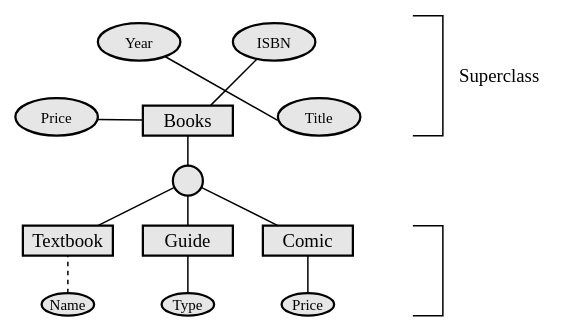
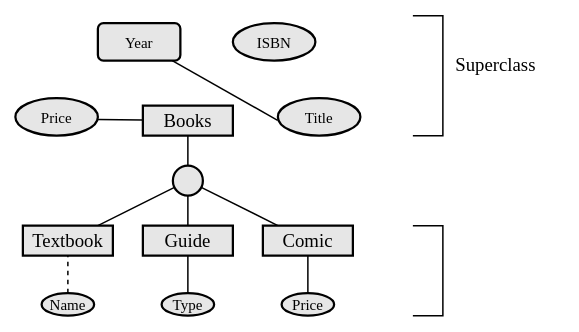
(139, 42) -> (139, 42)
(510, 75) -> (507, 64)
(234, 82) -> none
